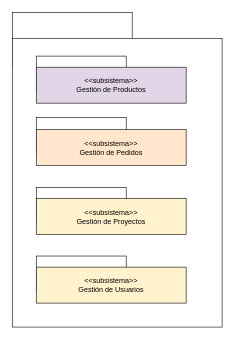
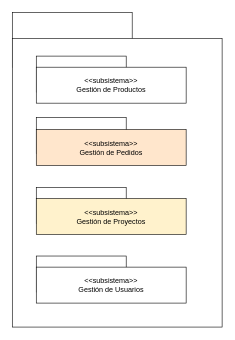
(111, 85) -> (111, 85)
(111, 285) -> (111, 285)
